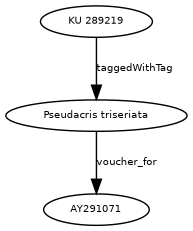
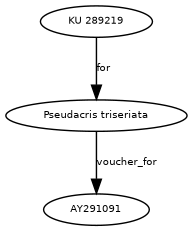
(135, 69) -> (104, 69)
(96, 210) -> (96, 210)
